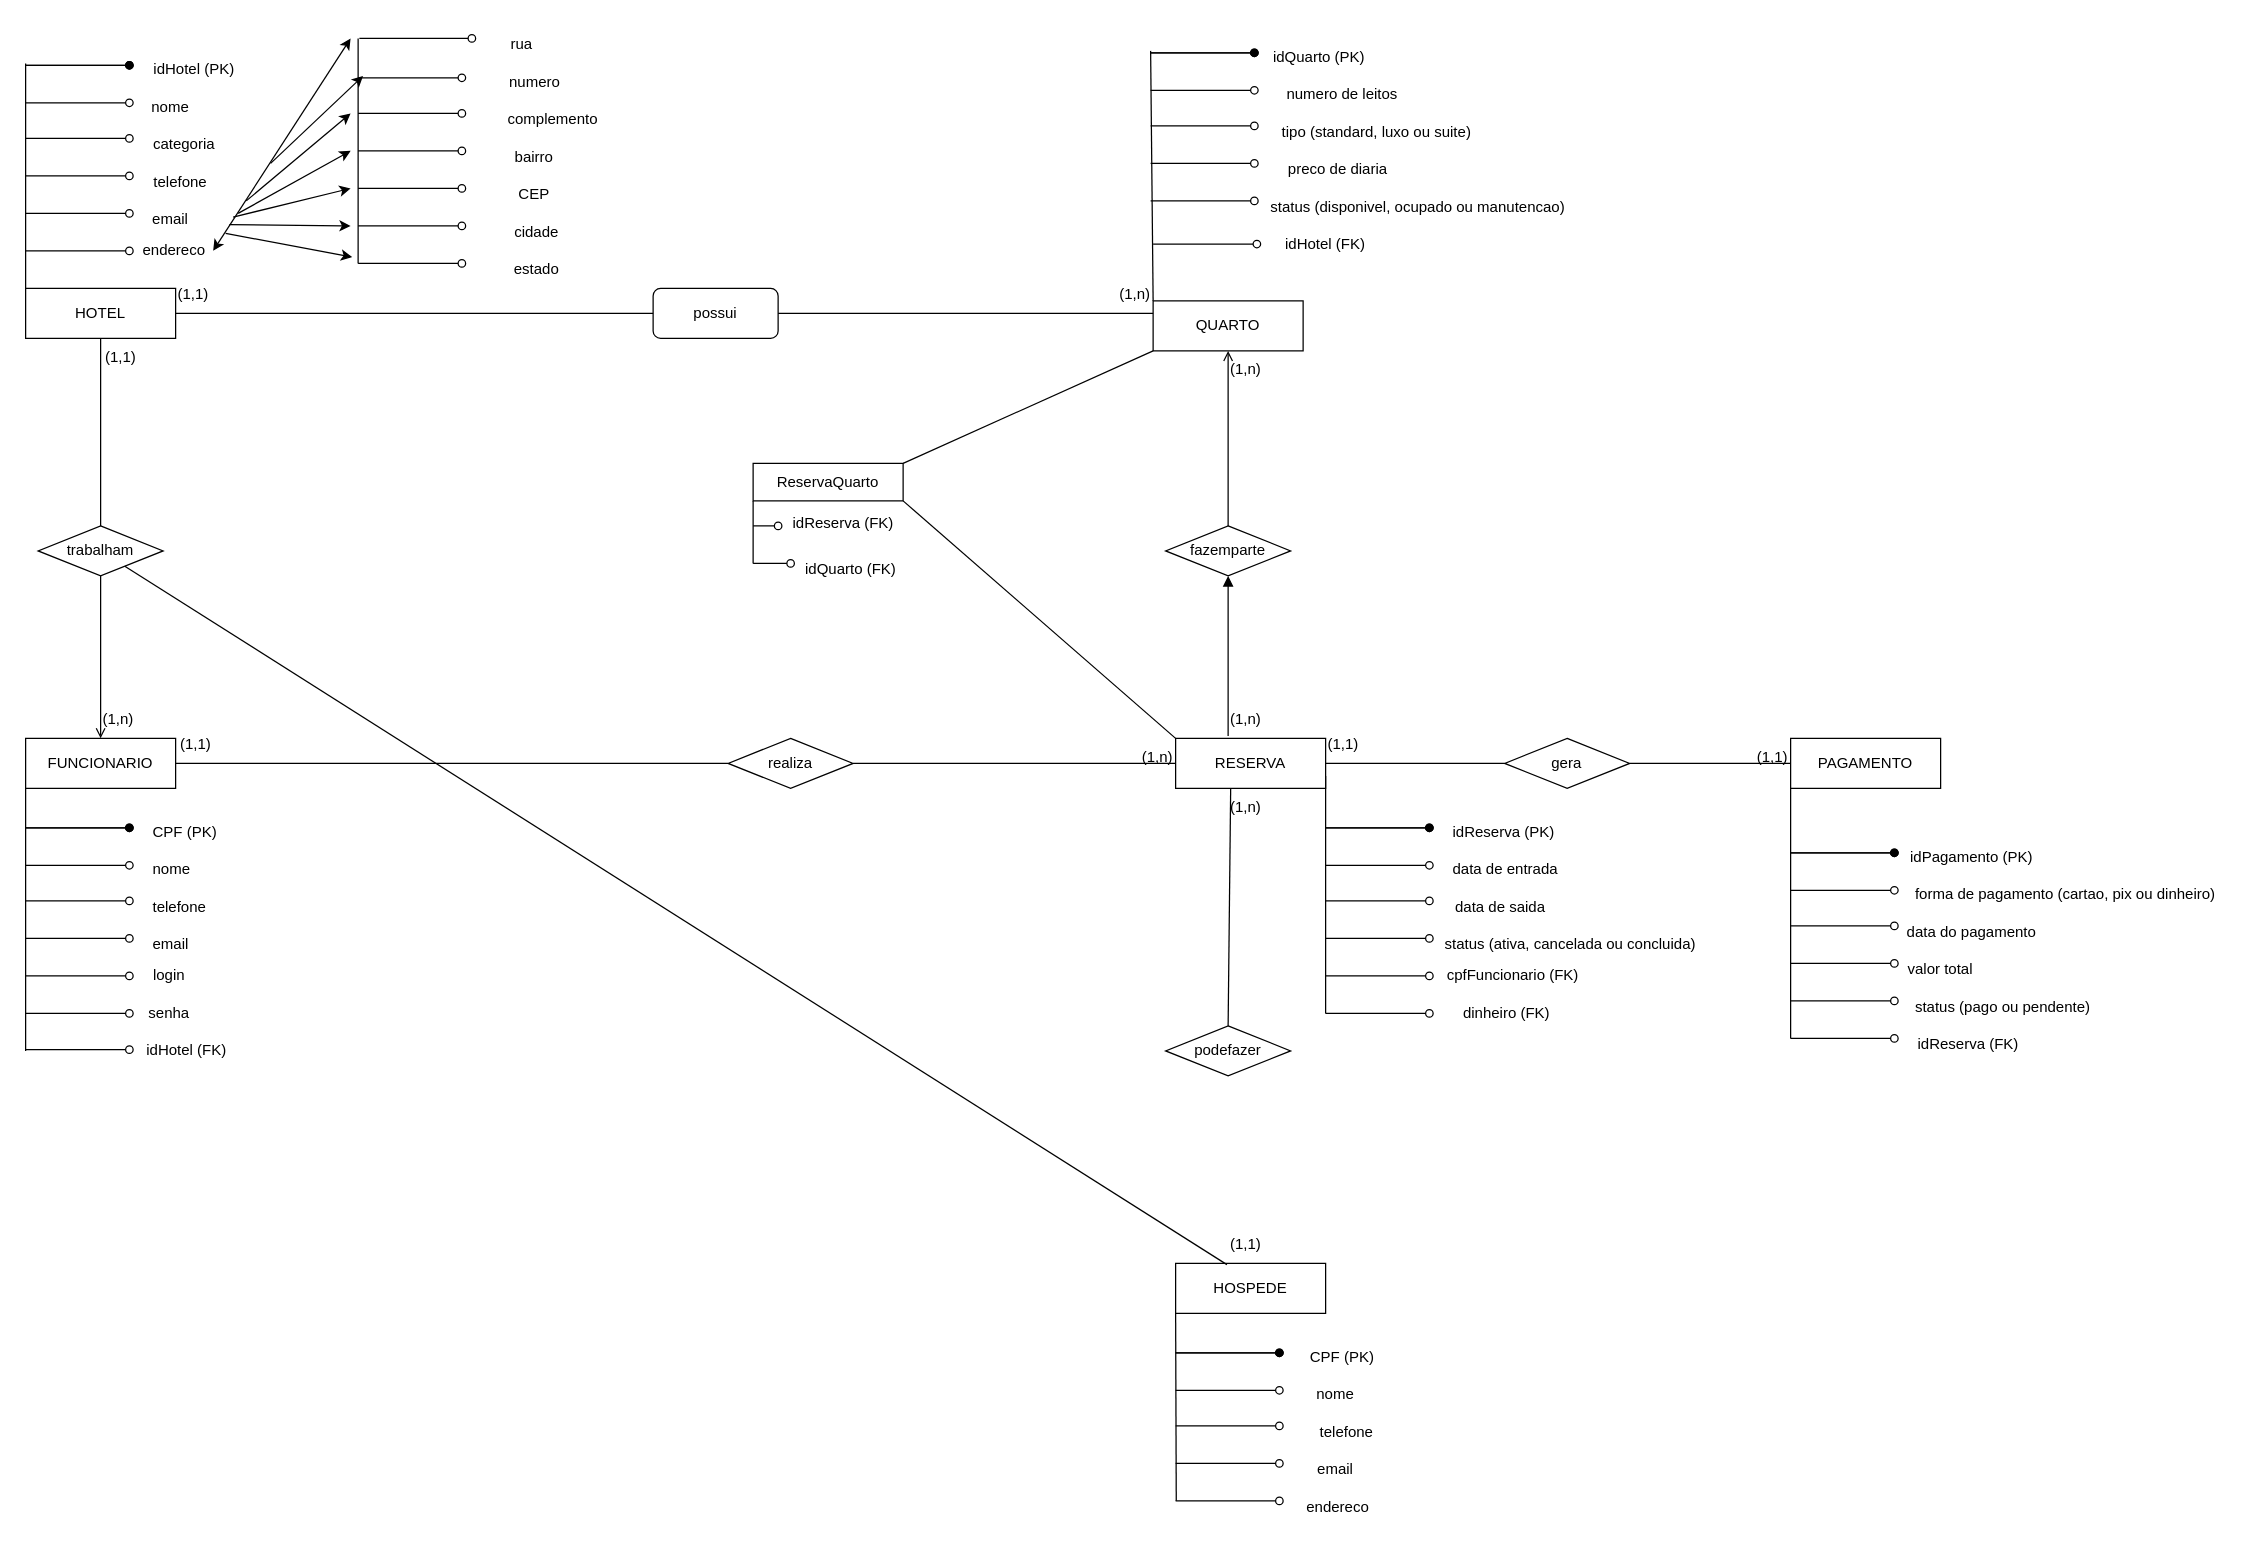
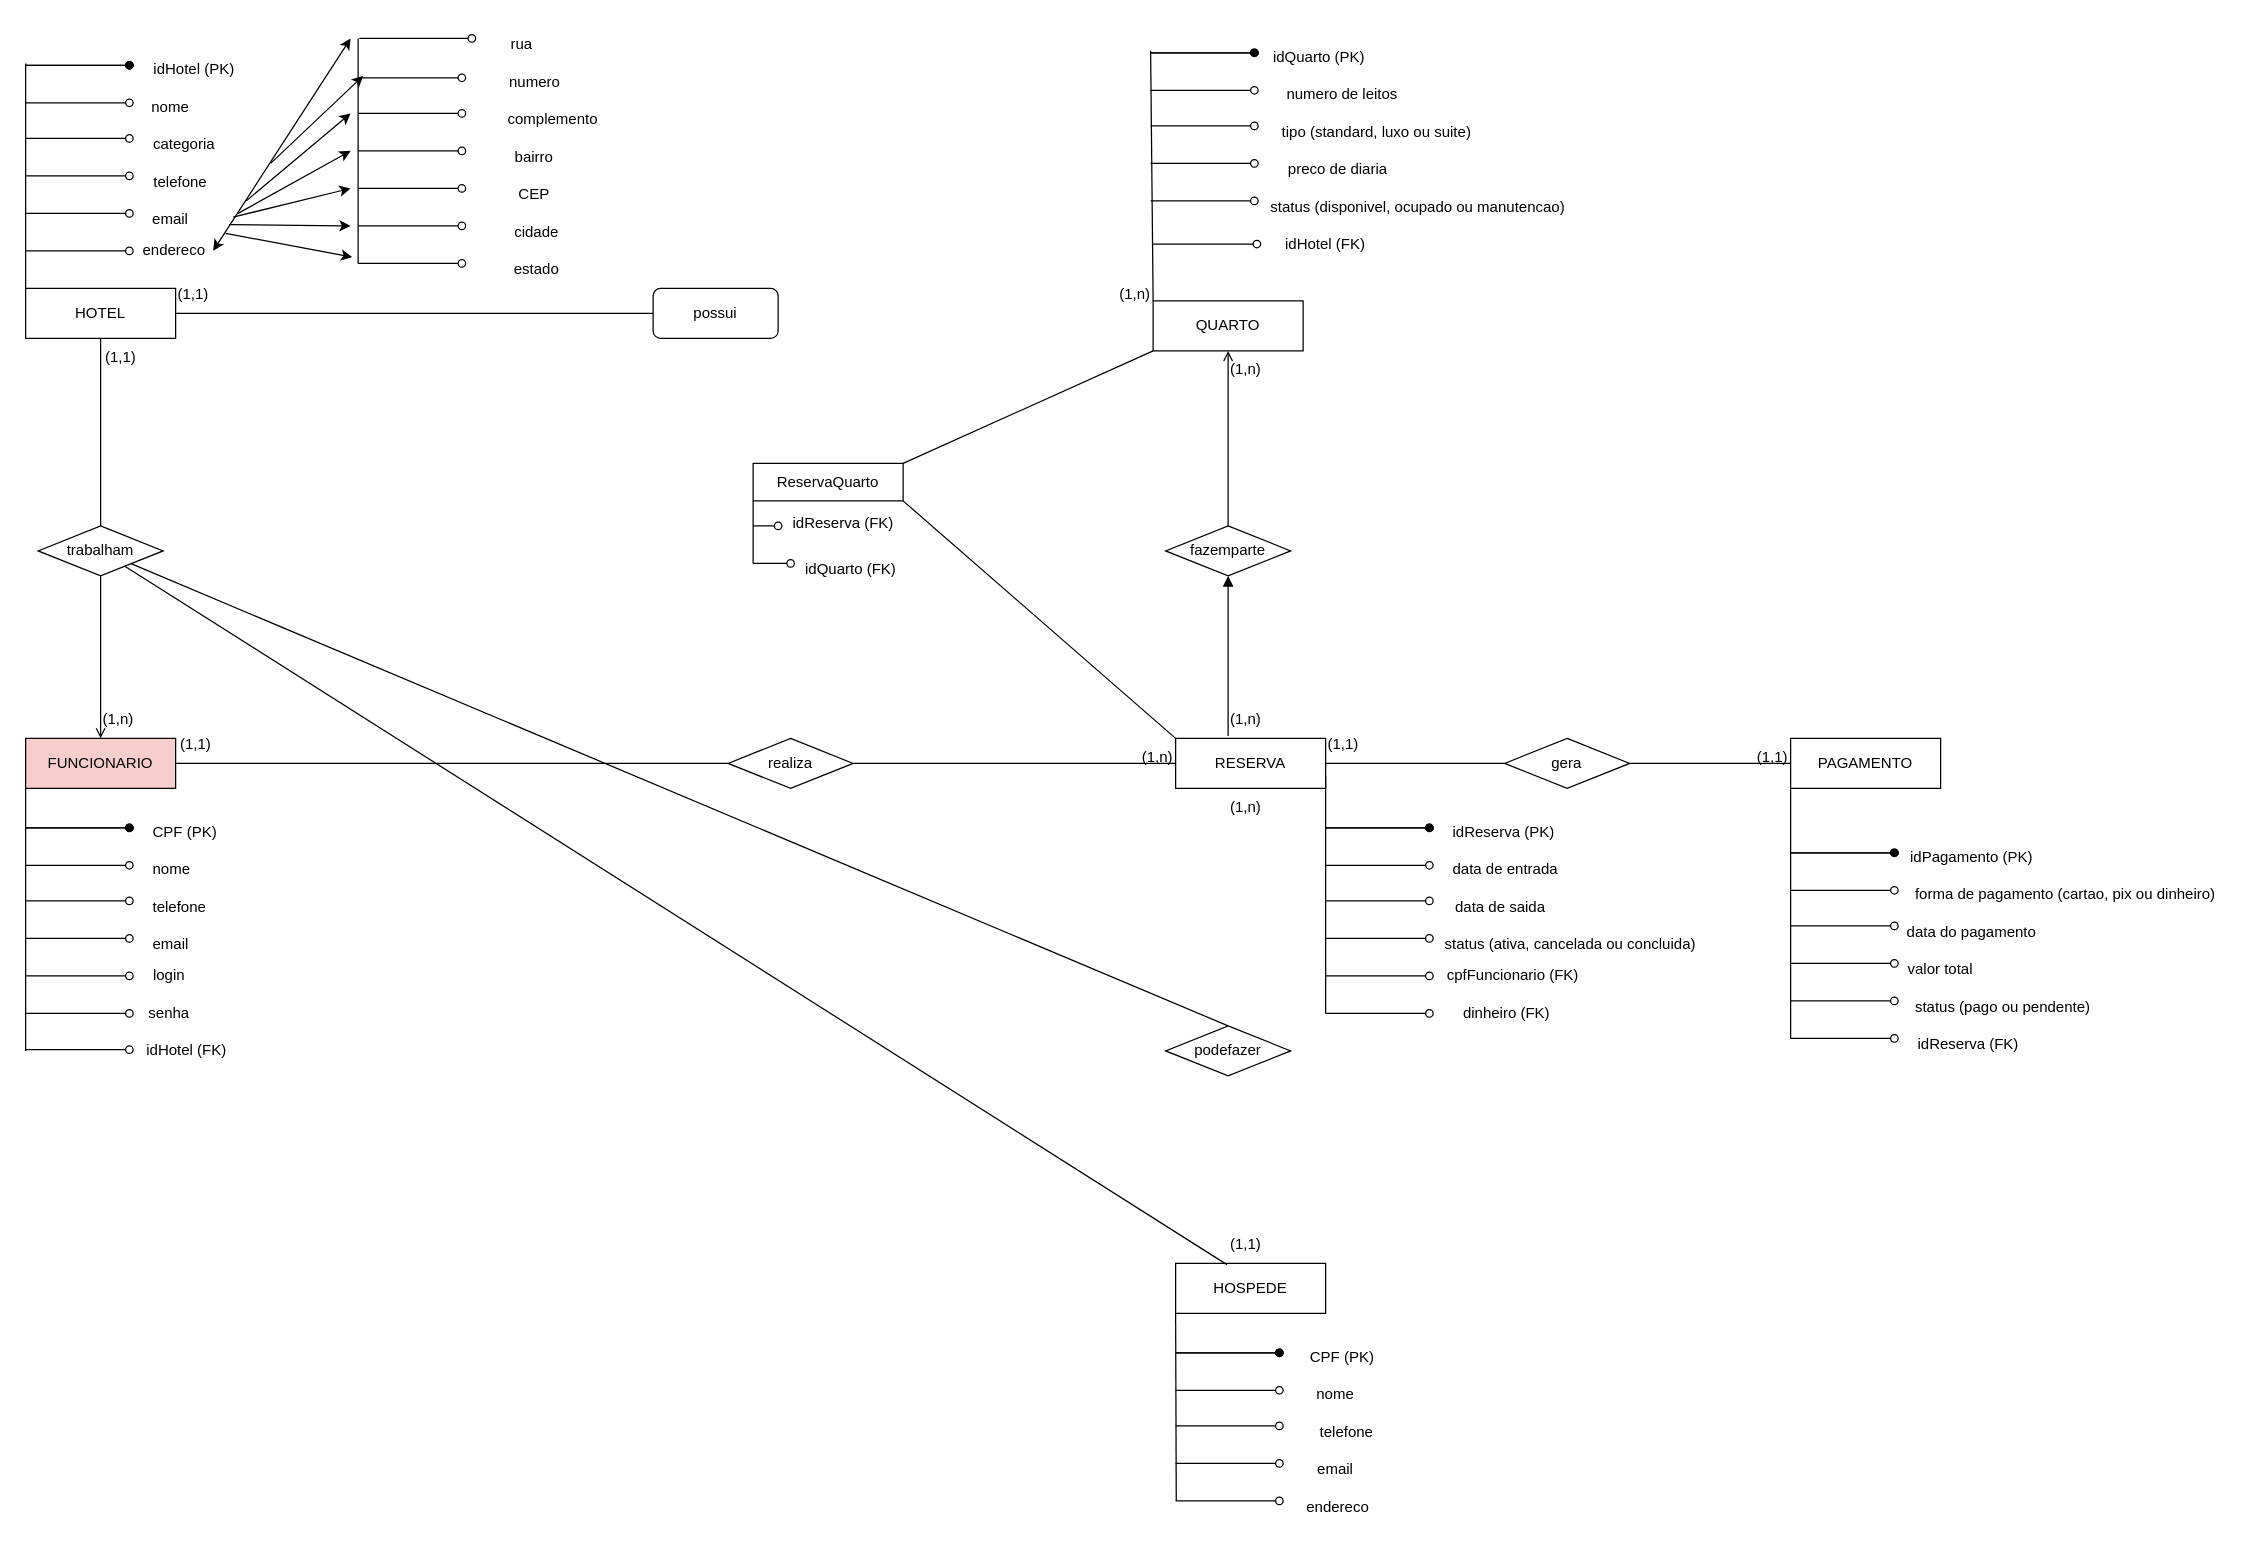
(965, 313) -> none
(101, 763) -> (101, 763)
(1229, 907) -> (920, 896)
